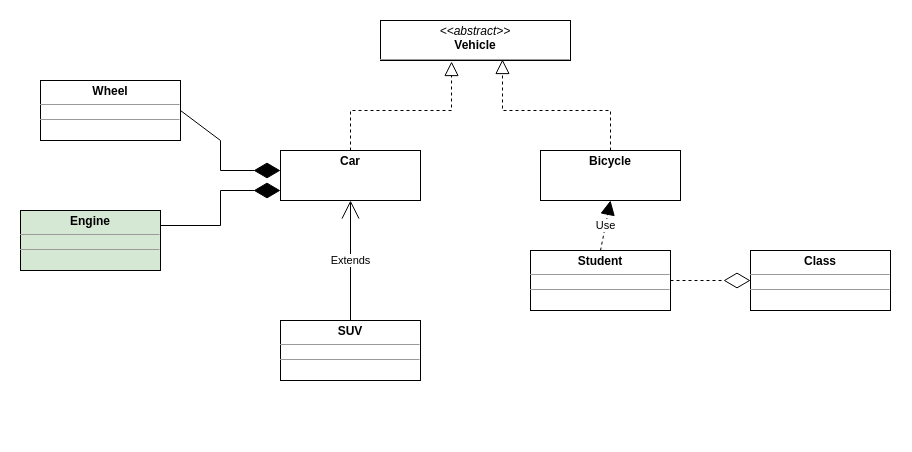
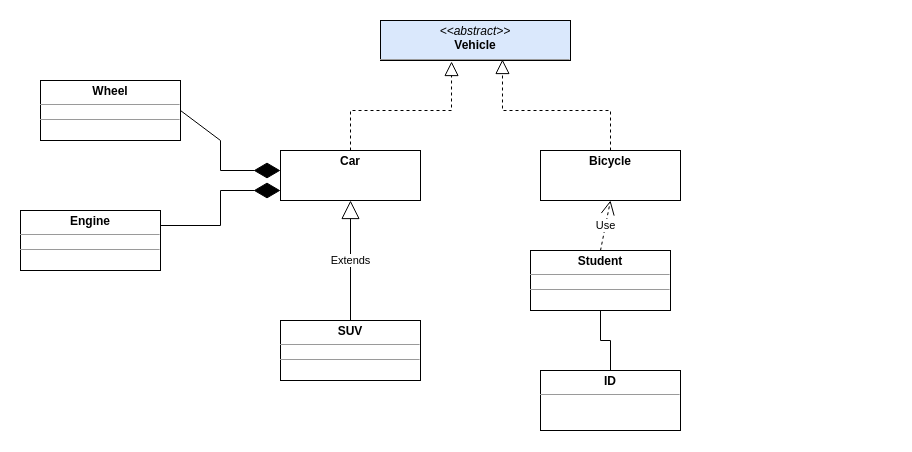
(476, 41) -> (476, 41)
(351, 212) -> (351, 220)
(608, 215) -> (609, 210)
(91, 241) -> (91, 241)
(698, 281) -> none
(821, 281) -> none
none -> (606, 341)
none -> (611, 401)
